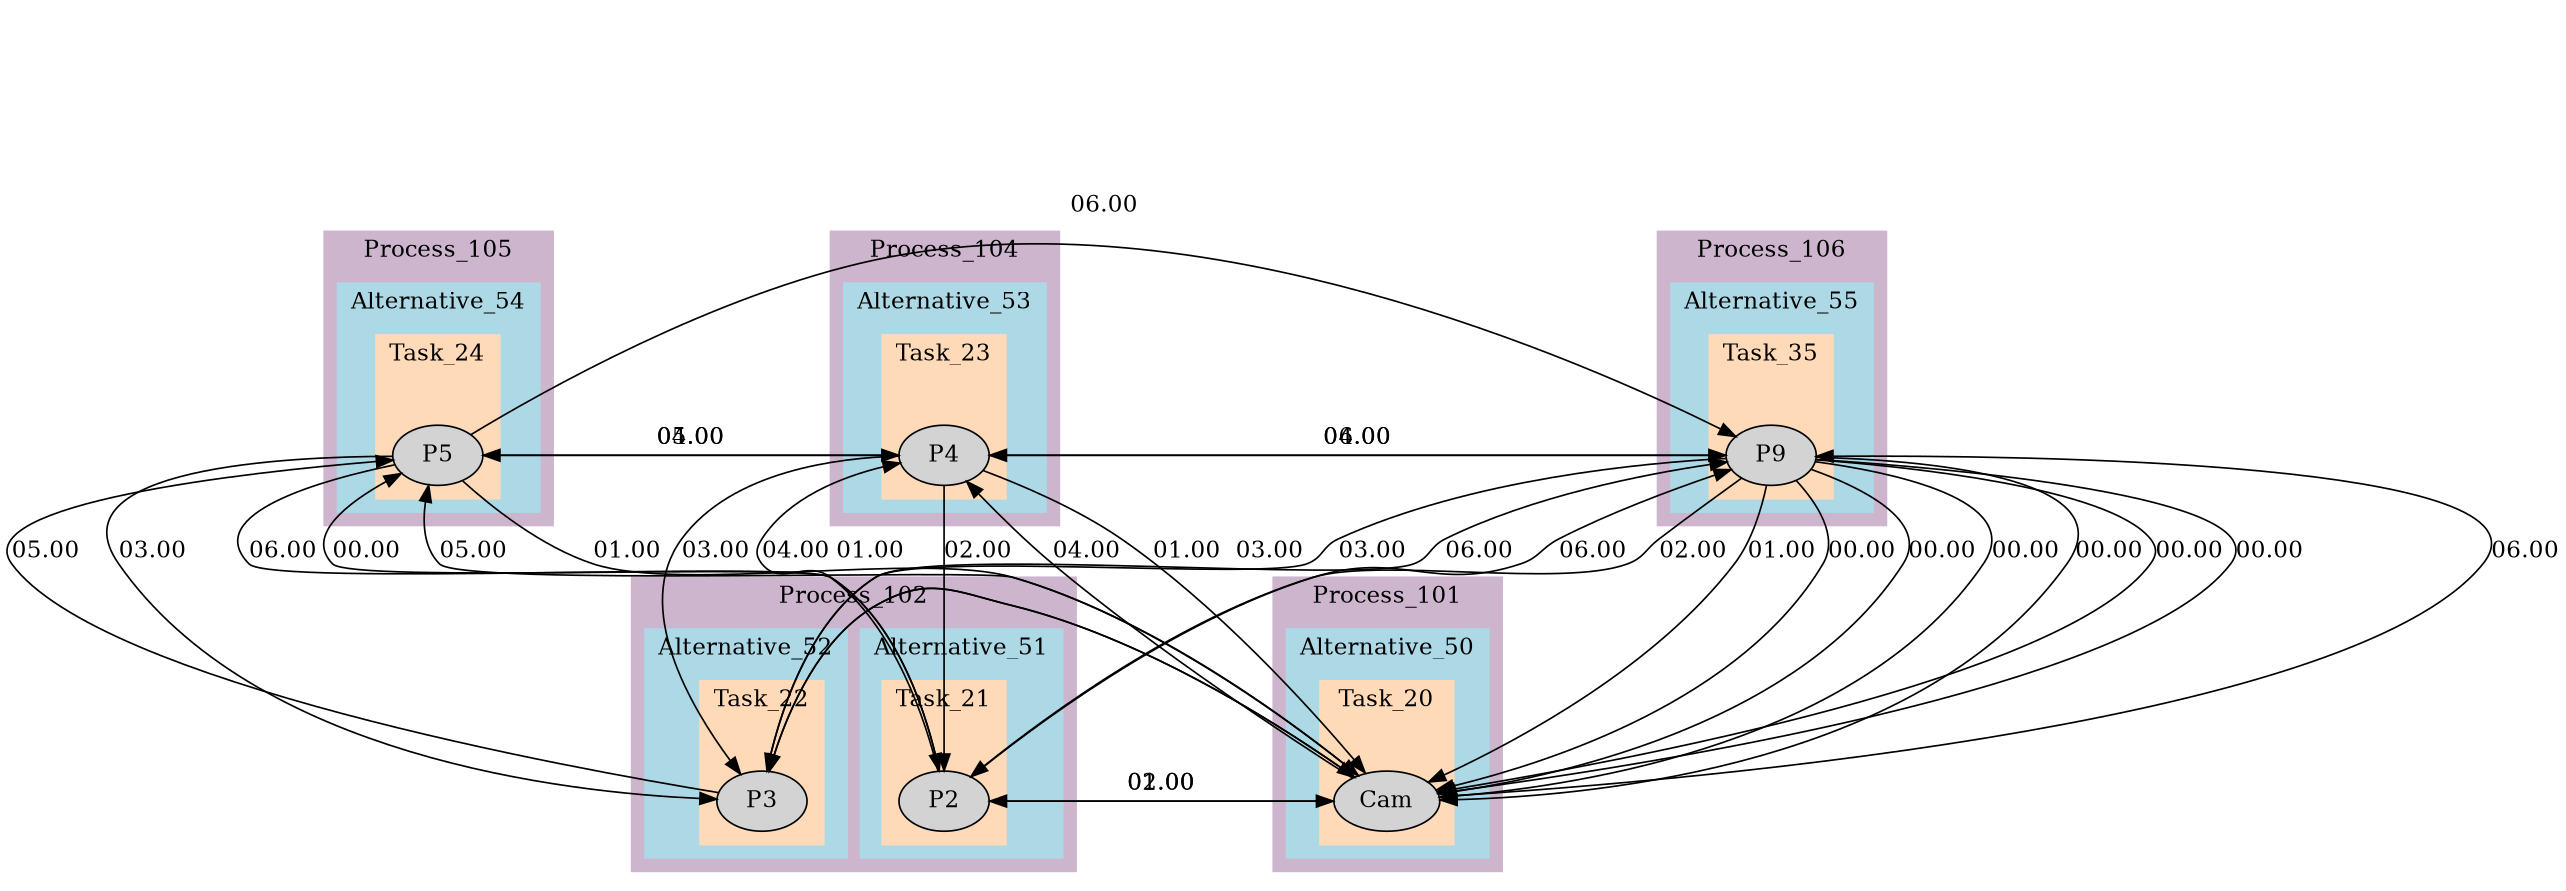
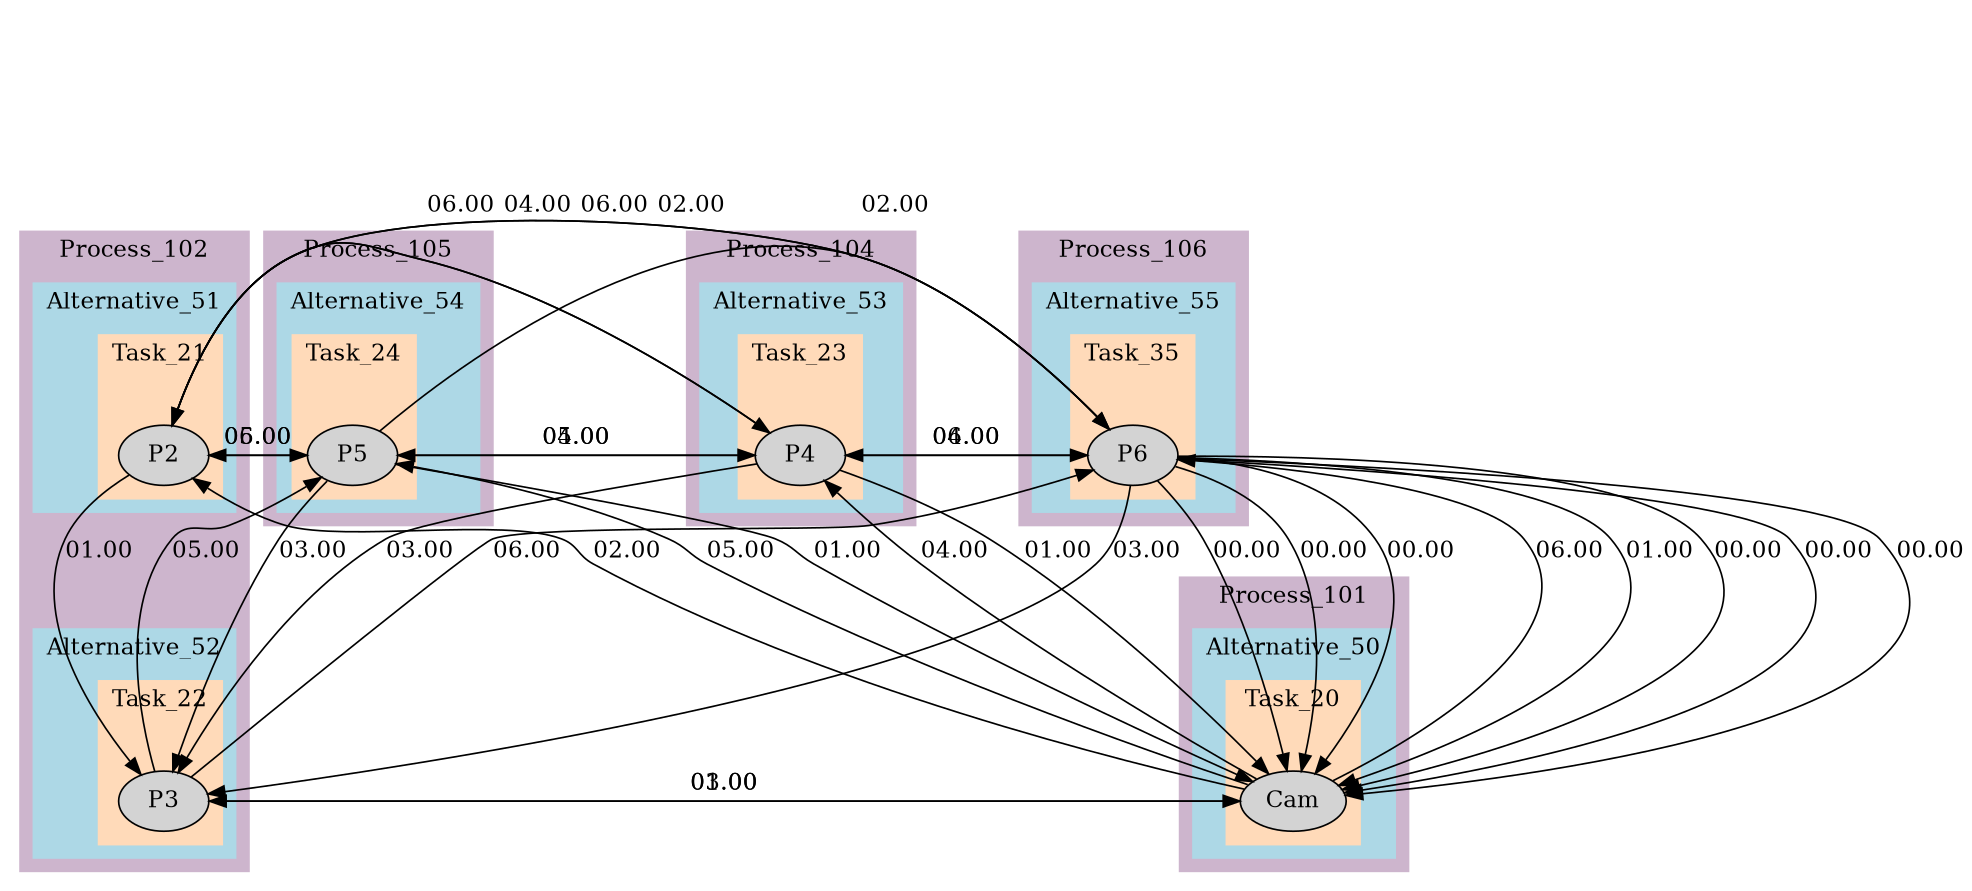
(1771, 455) -> (1133, 455)
(367, 551) -> (258, 438)
(1153, 801) -> (56, 613)
